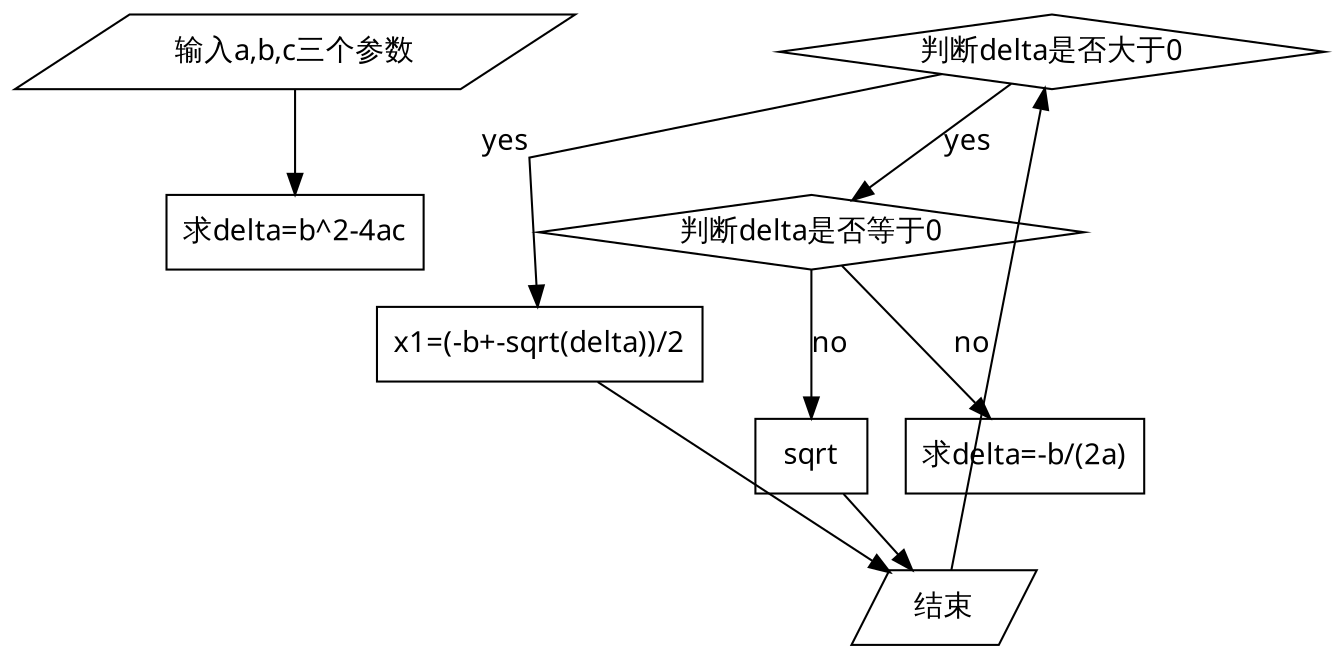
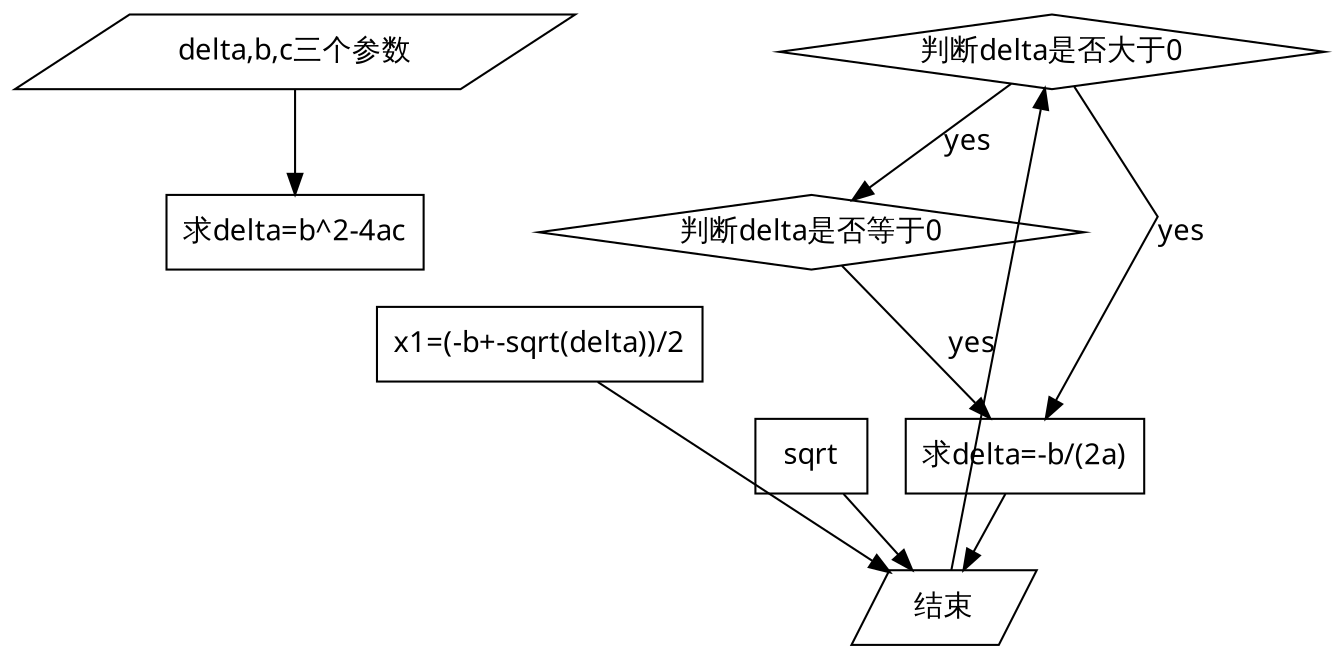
(295, 52) -> (295, 52)
(673, 129) -> (1144, 241)
(811, 333) -> none
(972, 344) -> (972, 344)
none -> (990, 523)
